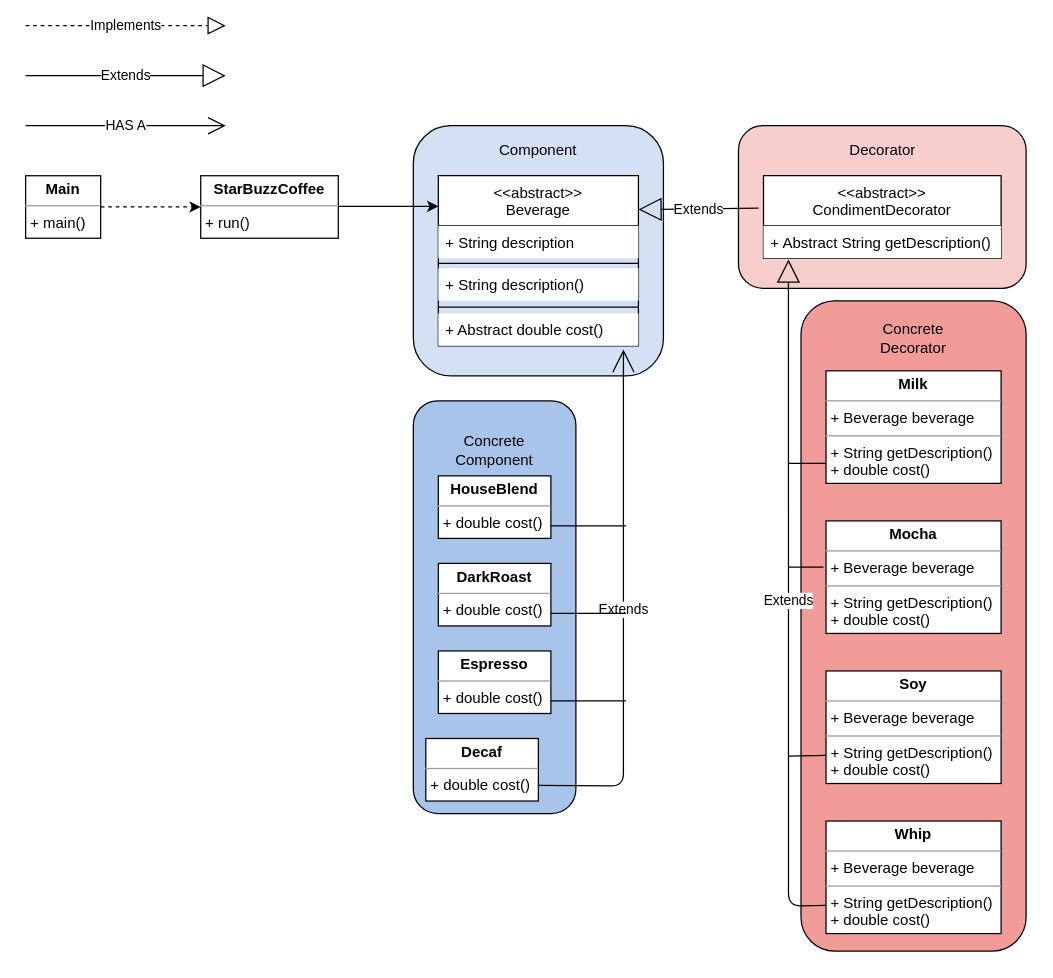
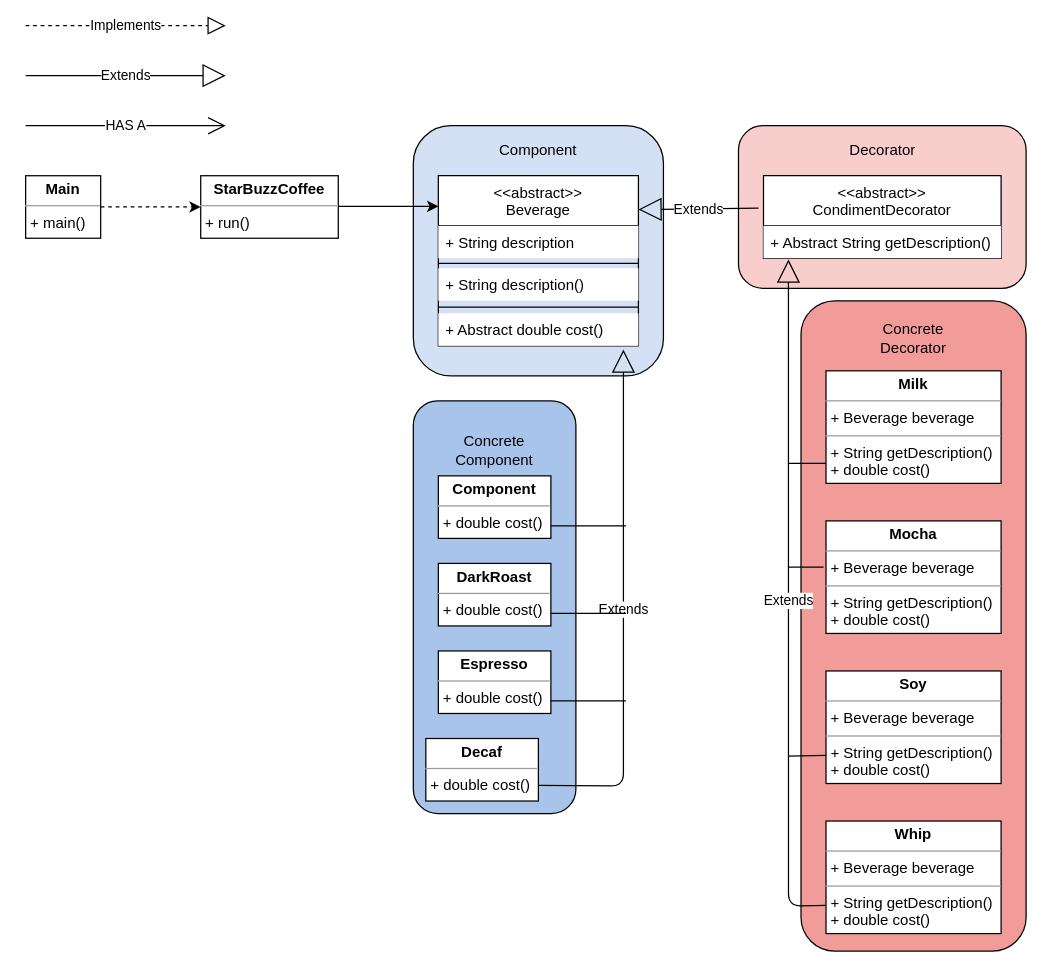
(623, 363) -> (623, 373)
(495, 494) -> (495, 494)
